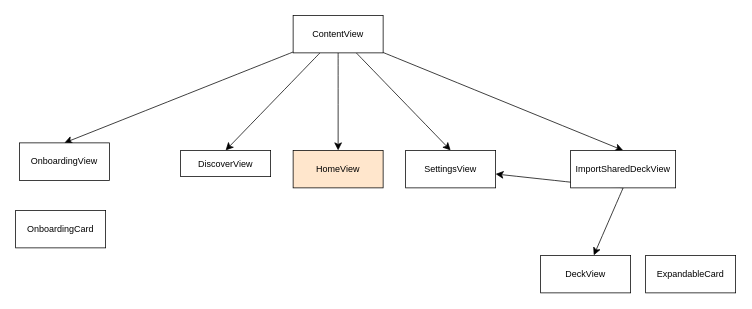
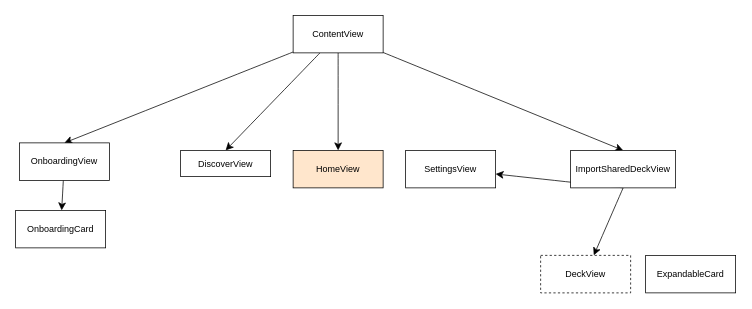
(397, 96) -> none
none -> (62, 192)
(585, 274) -> (585, 274)
